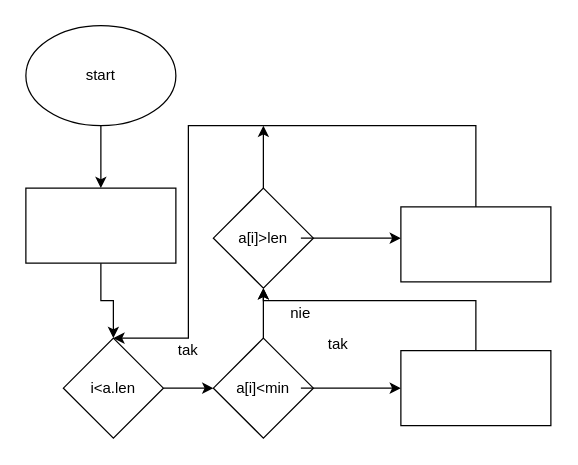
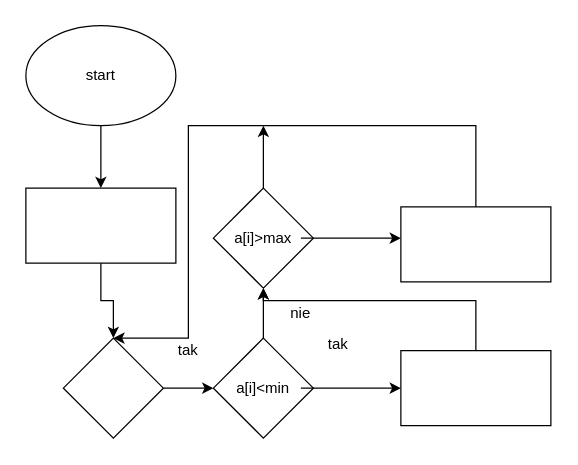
(263, 238) -> (263, 238)
(113, 388) -> none
